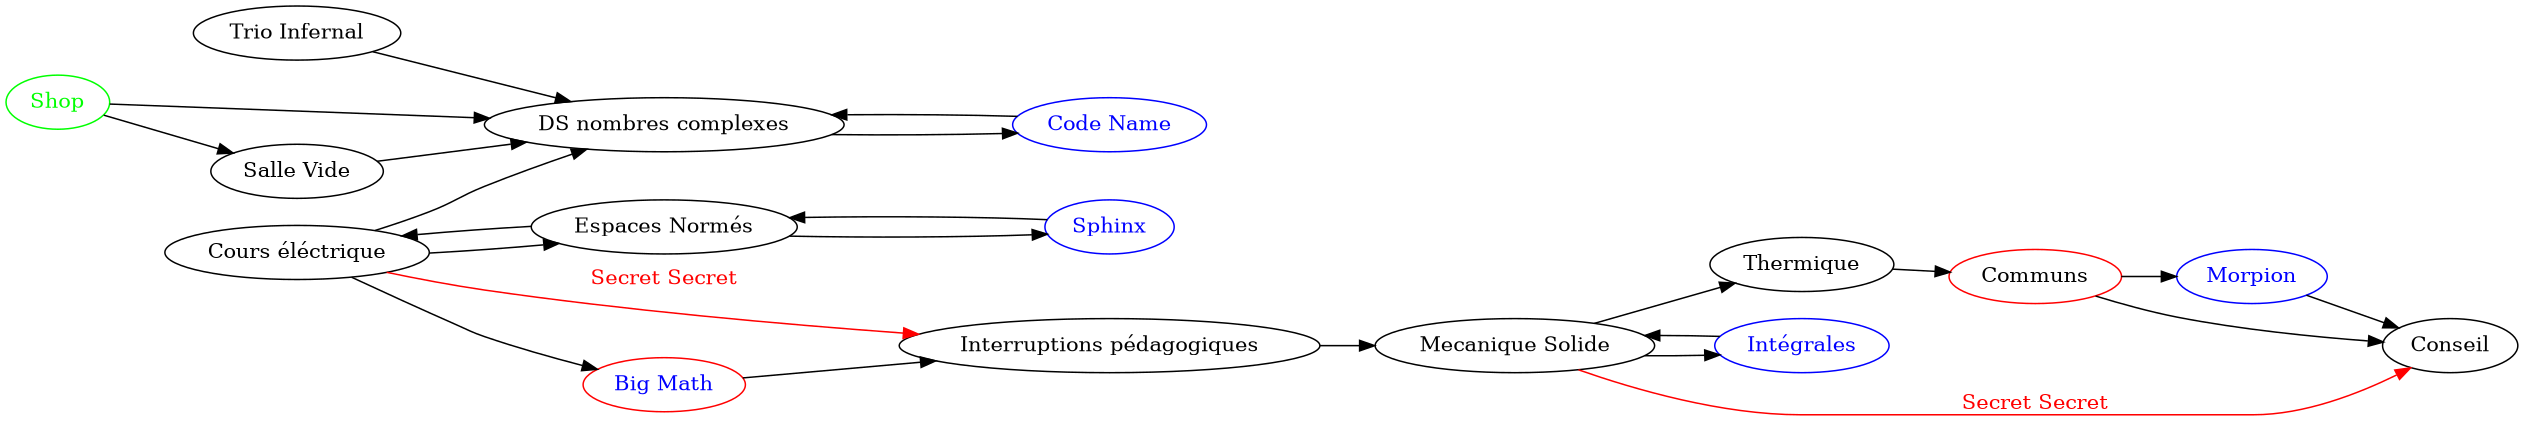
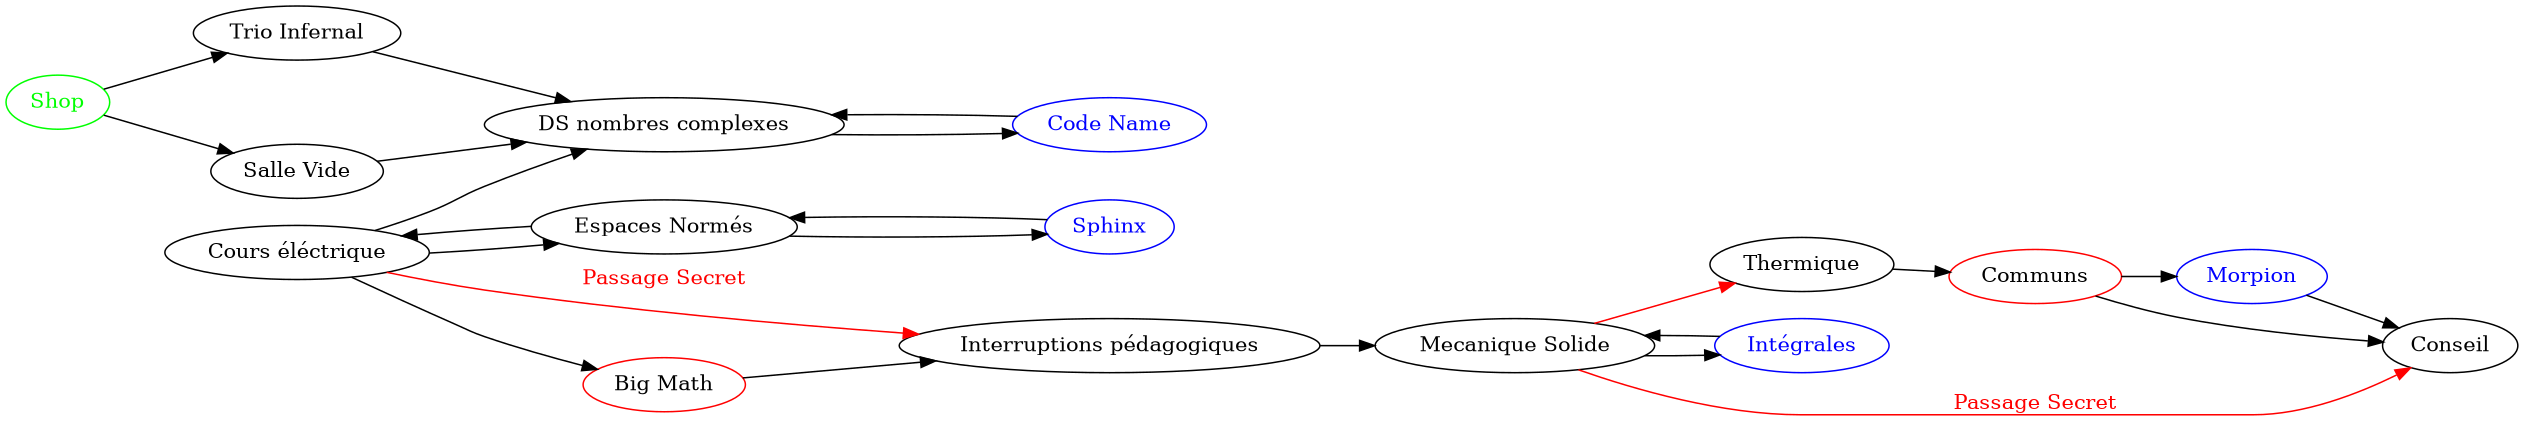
(292, 111) -> (158, 73)
(664, 279) -> (664, 279)
(1657, 305) -> (1657, 305)
(664, 385) -> (664, 385)
(2035, 403) -> (2035, 403)
